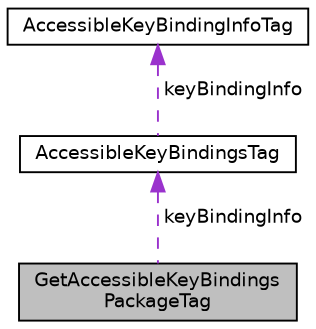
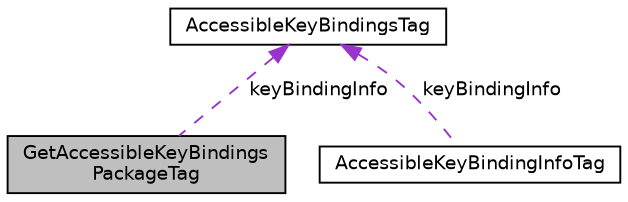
(158, 100) -> (413, 95)
